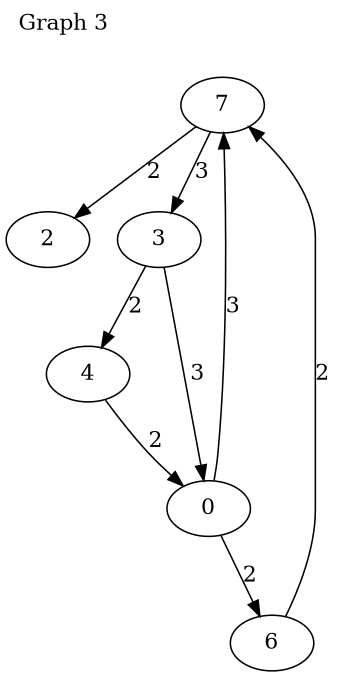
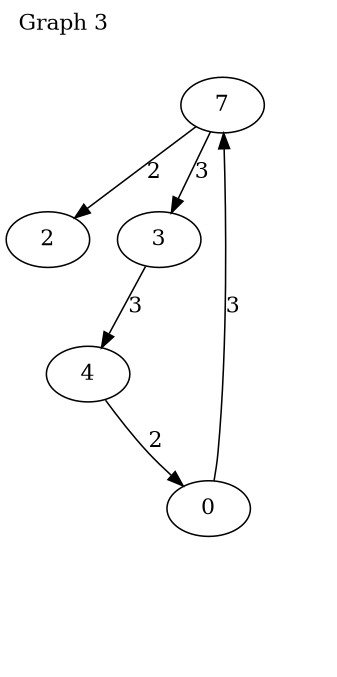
(136, 307) -> (136, 307)
(182, 366) -> none
(272, 643) -> none
